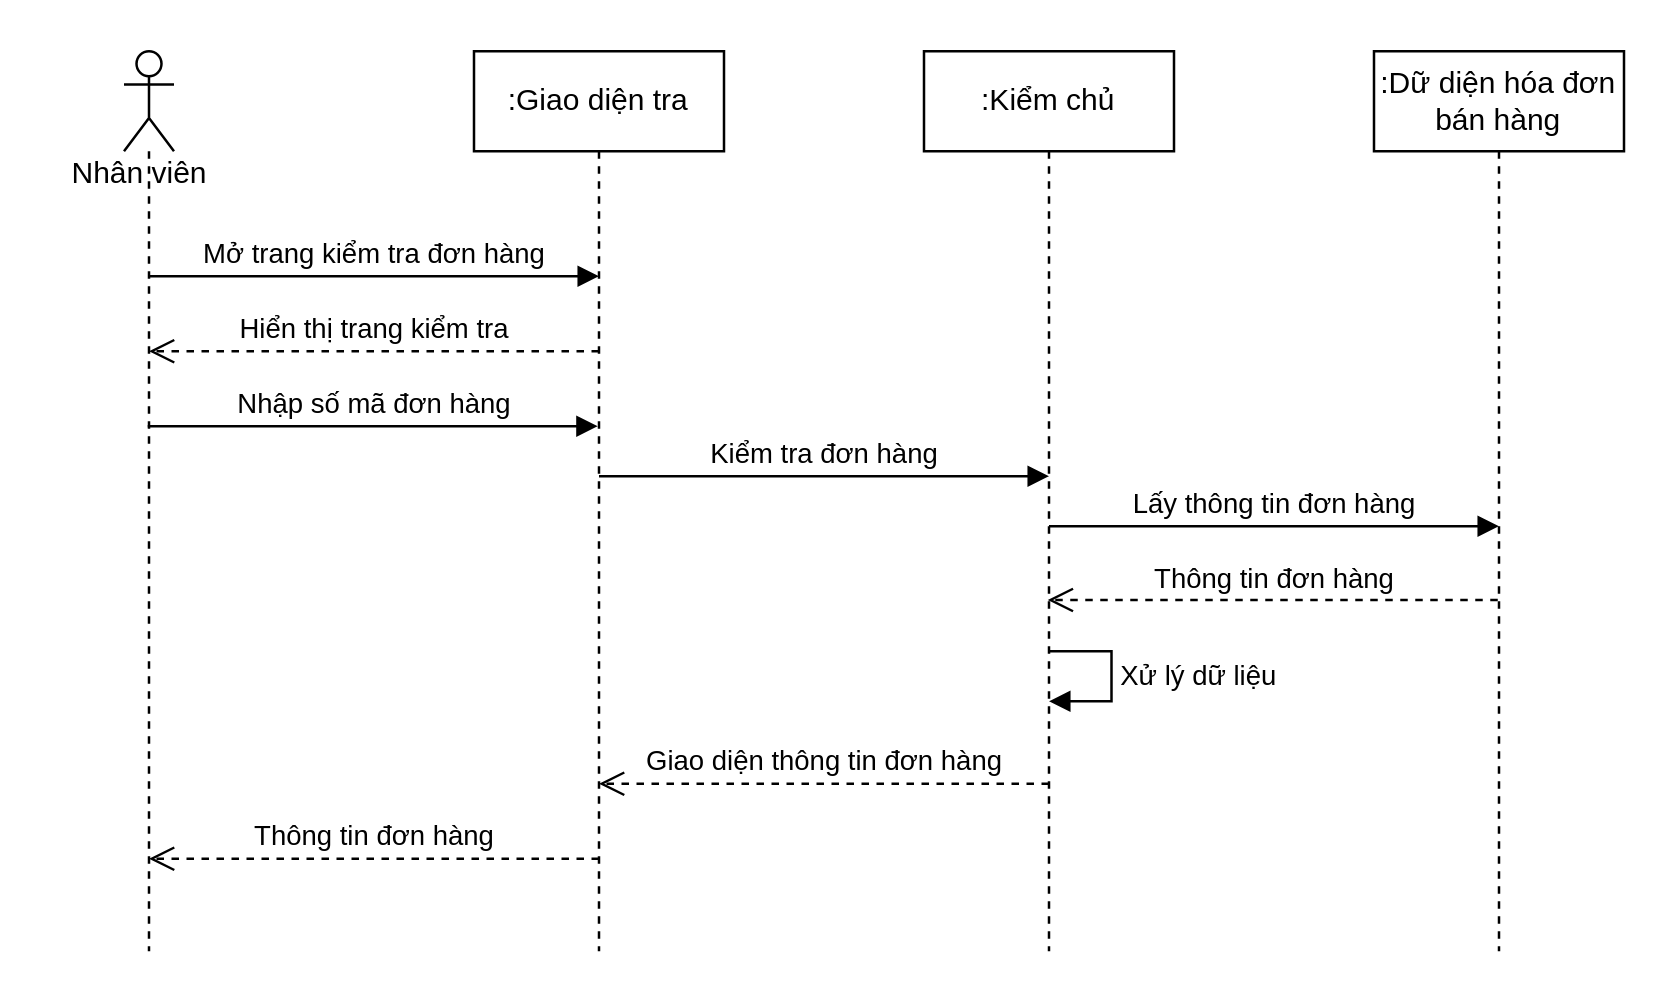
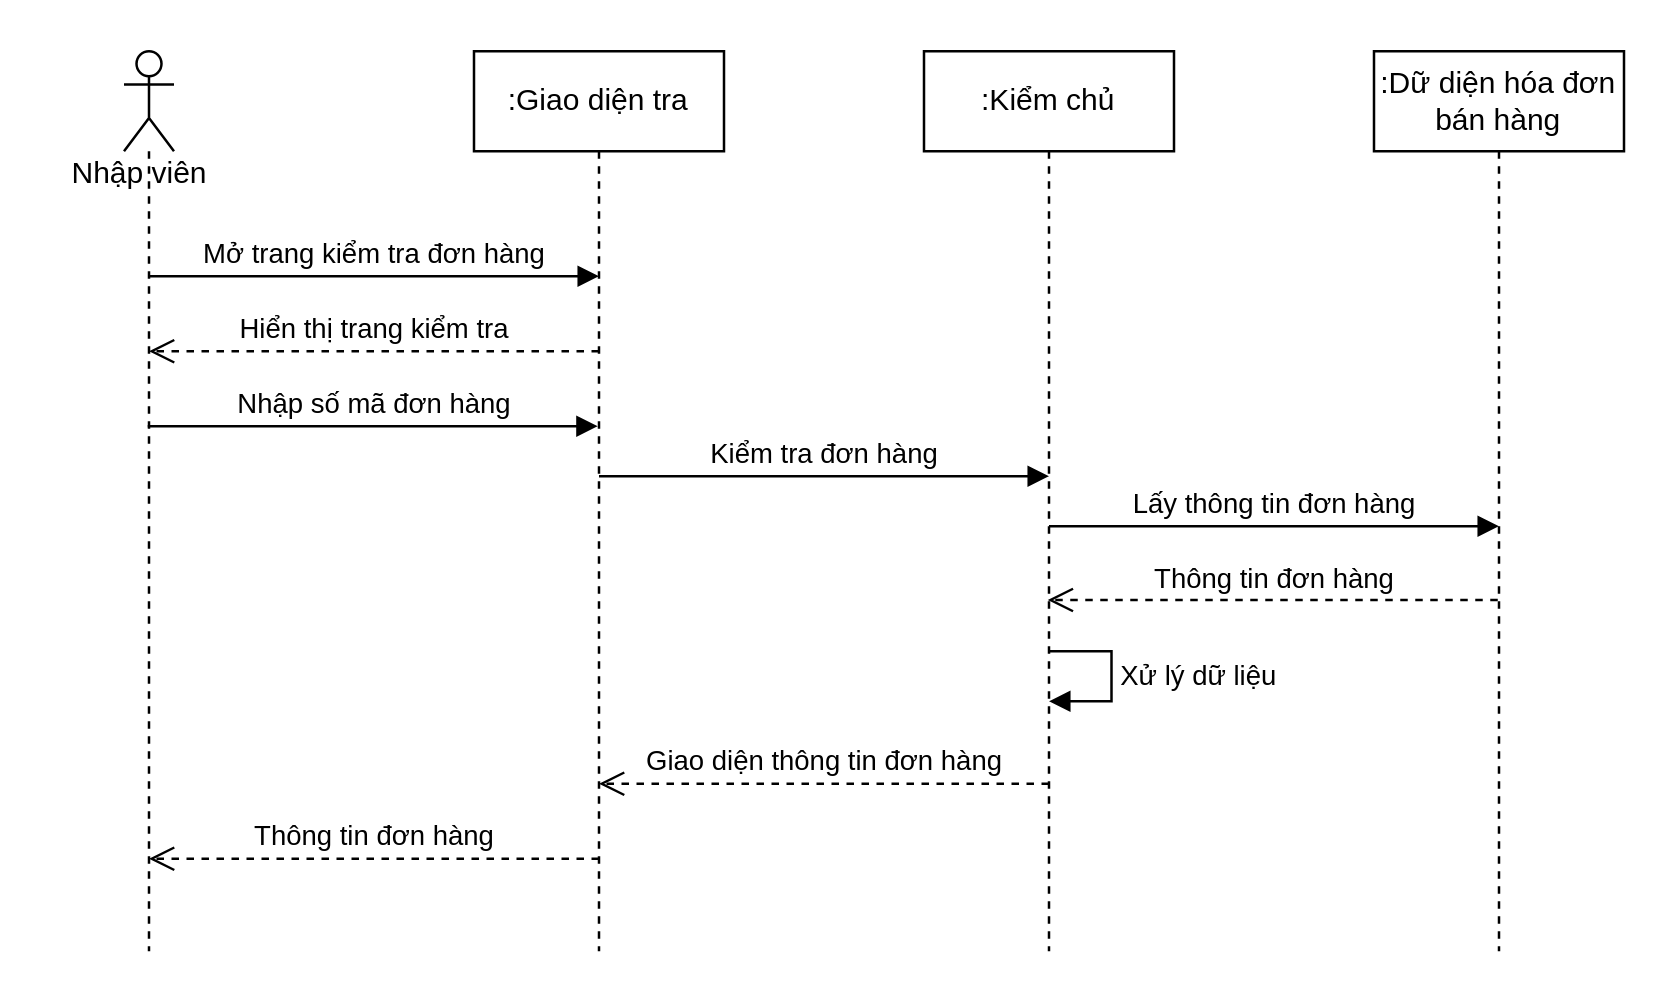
(140, 174) -> (140, 174)
